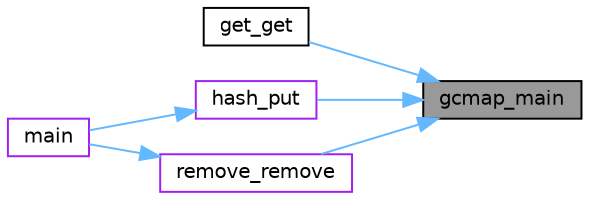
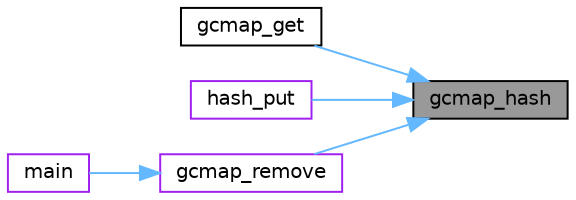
(256, 27) -> (251, 27)
(502, 100) -> (490, 100)
(133, 122) -> none
(256, 173) -> (251, 173)
